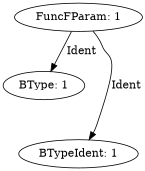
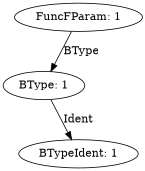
(82, 51) -> (82, 51)
(110, 80) -> (59, 116)
